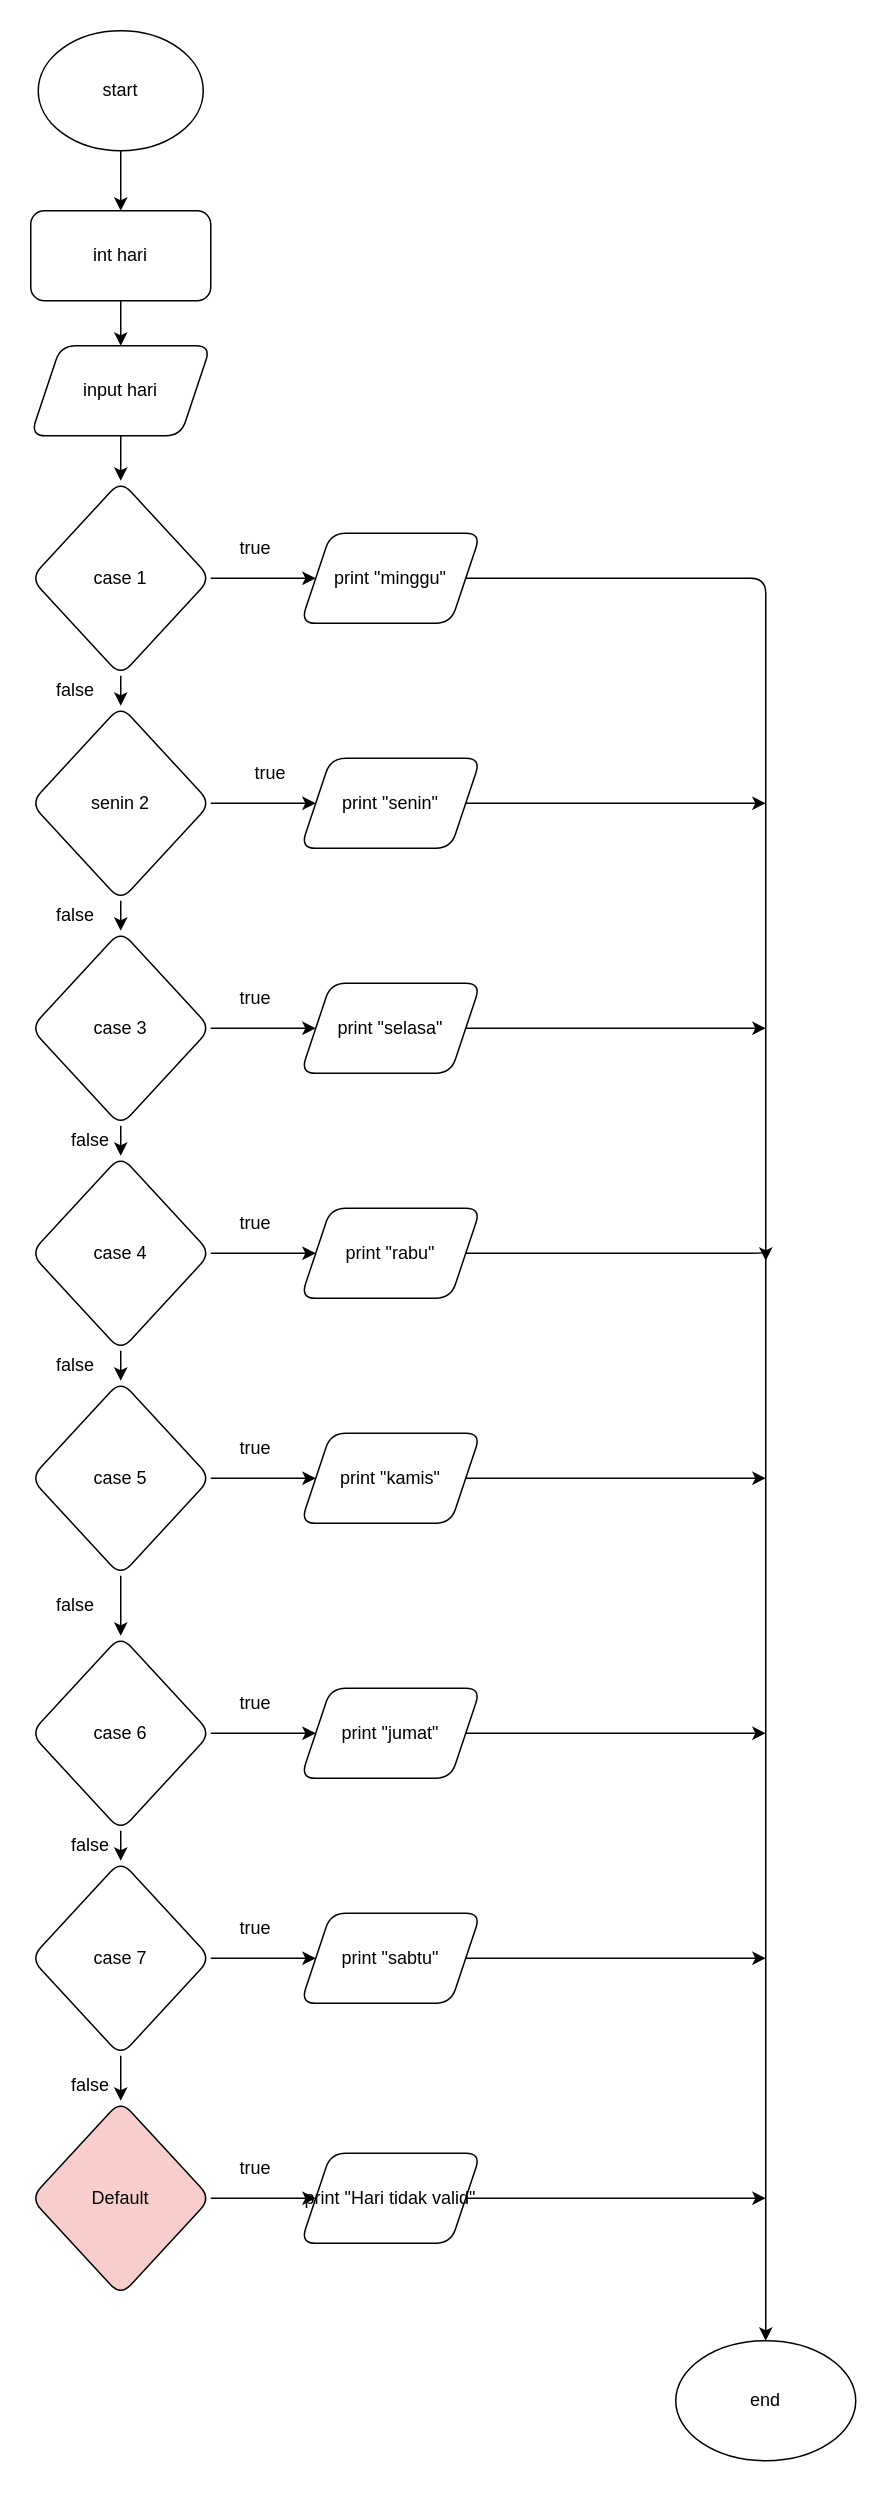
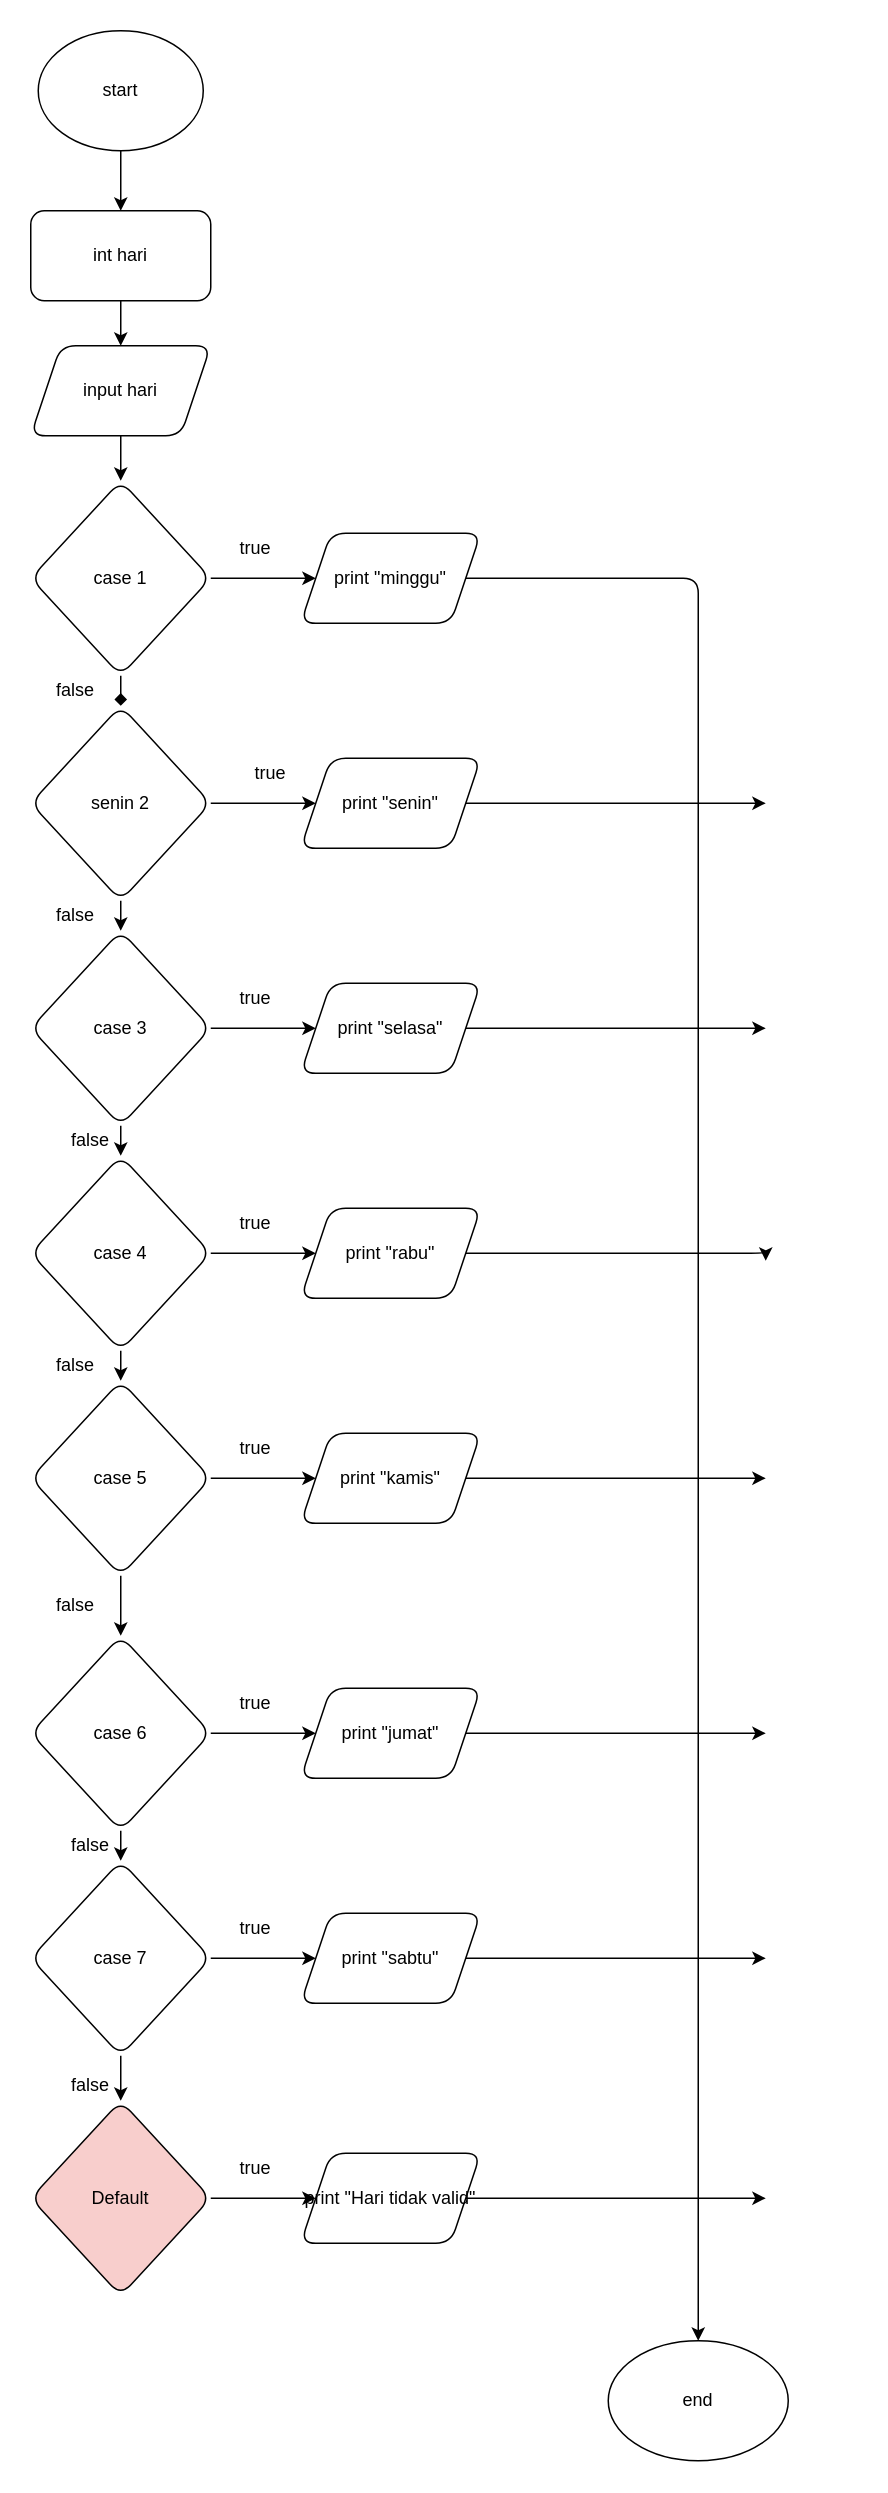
(121, 694) -> (121, 693)
(766, 2401) -> (698, 2401)
